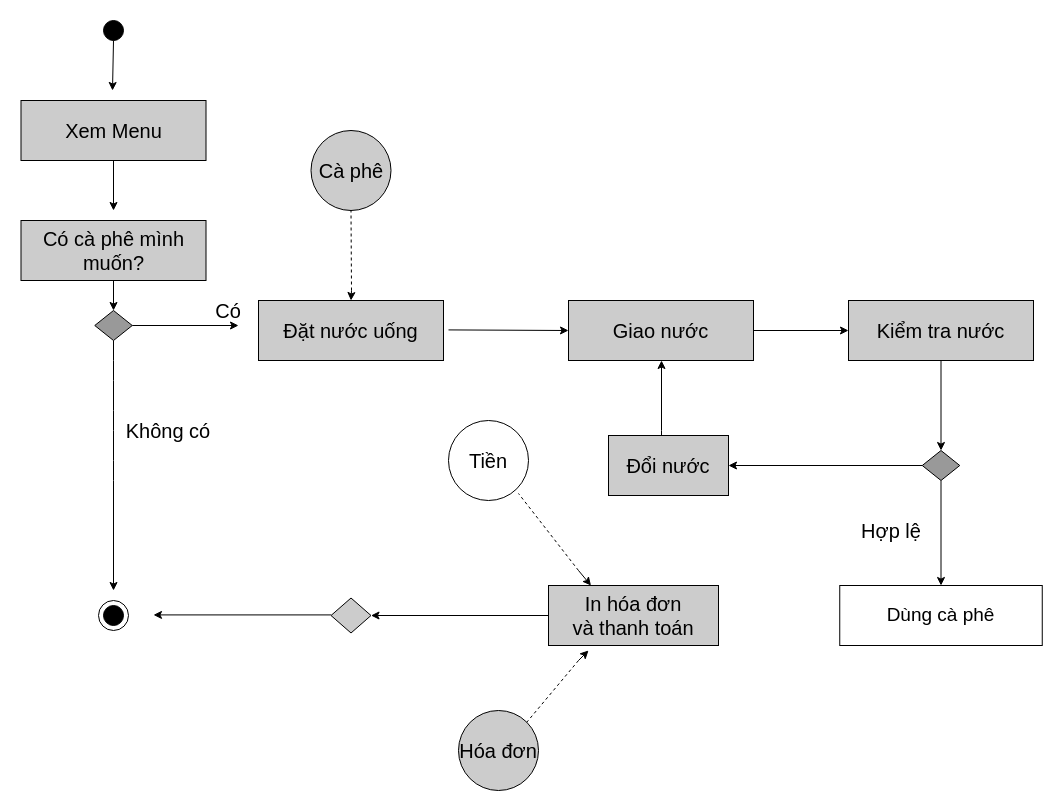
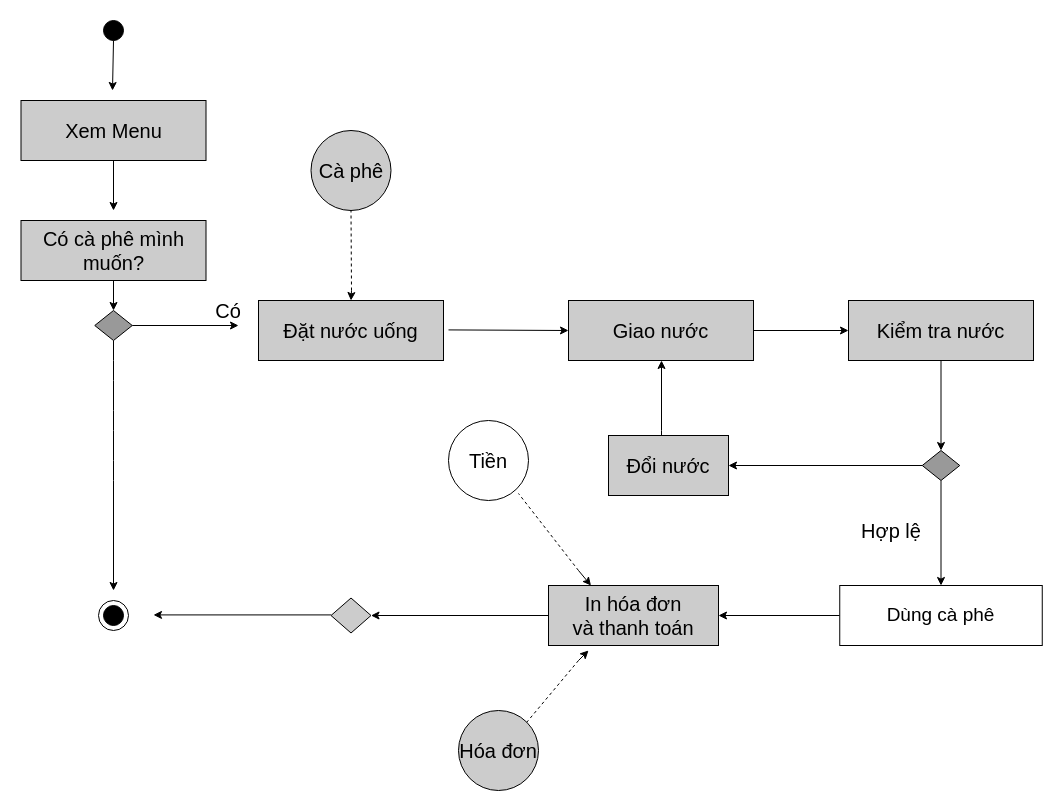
(169, 431) -> none
none -> (782, 616)
